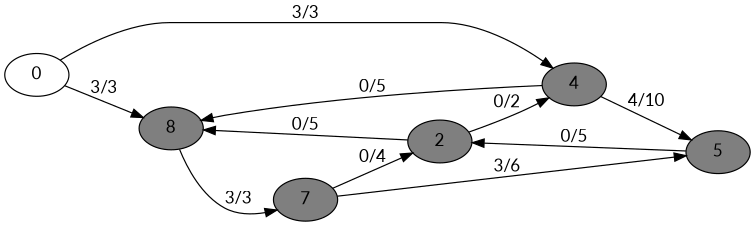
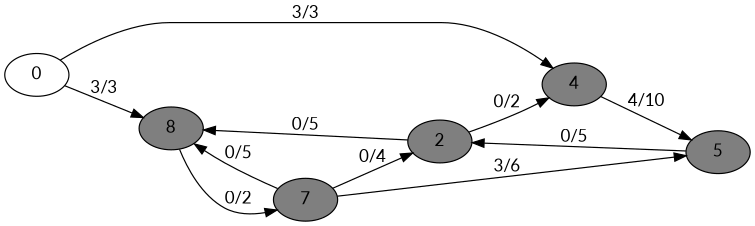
(377, 96) -> (240, 171)
(238, 199) -> (238, 199)
